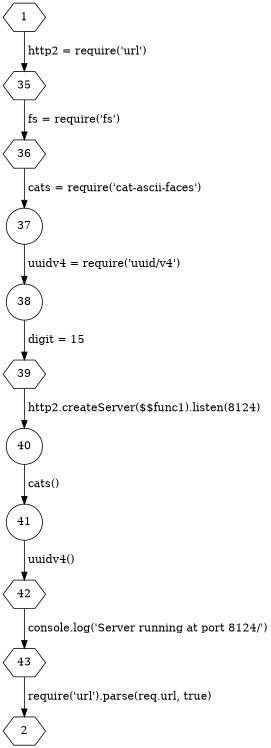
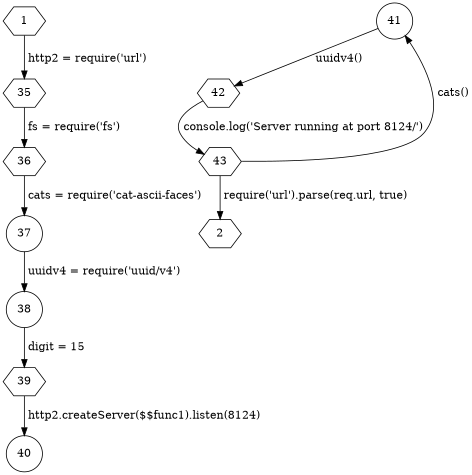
(24, 480) -> (384, 151)
